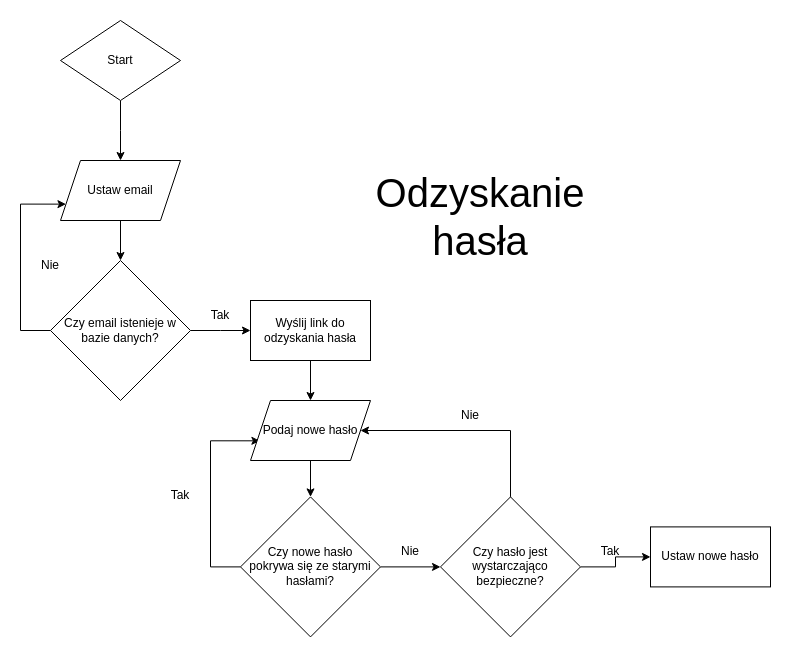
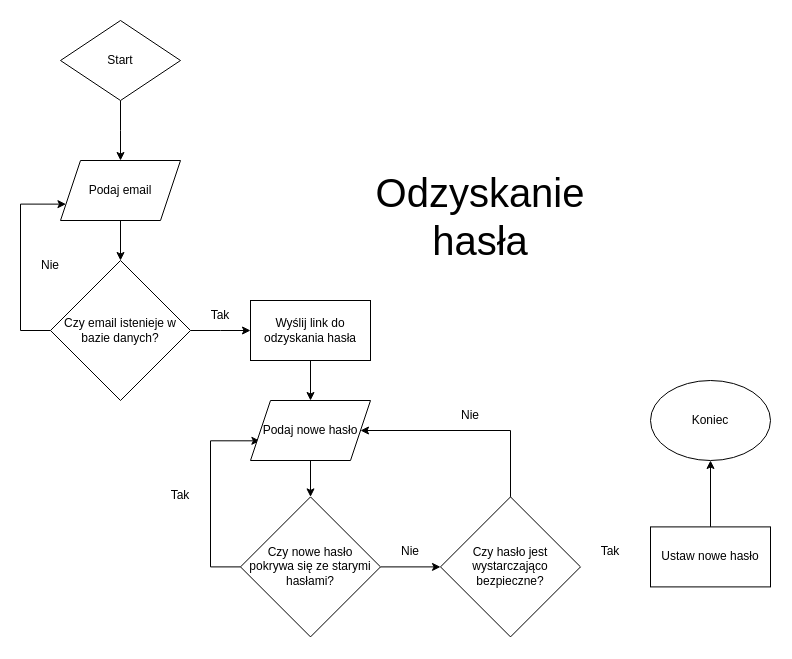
(121, 191) -> (121, 191)
none -> (711, 421)
none -> (711, 497)
(616, 566) -> none
